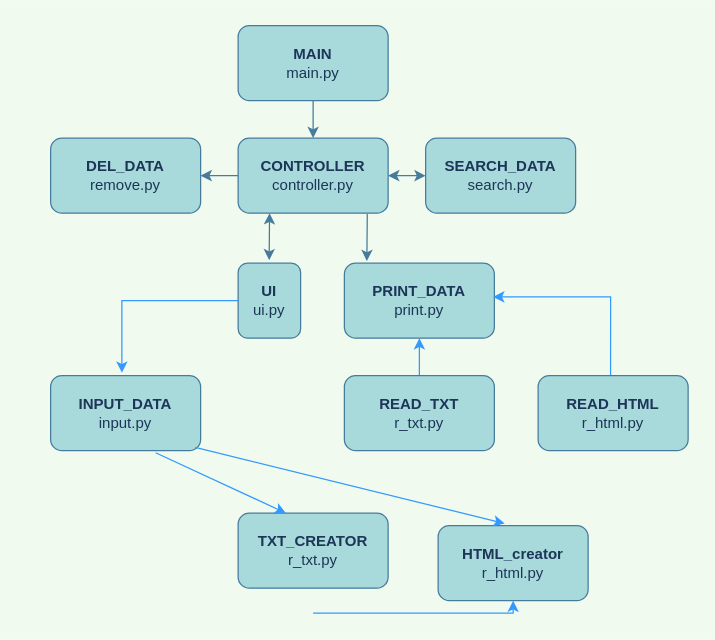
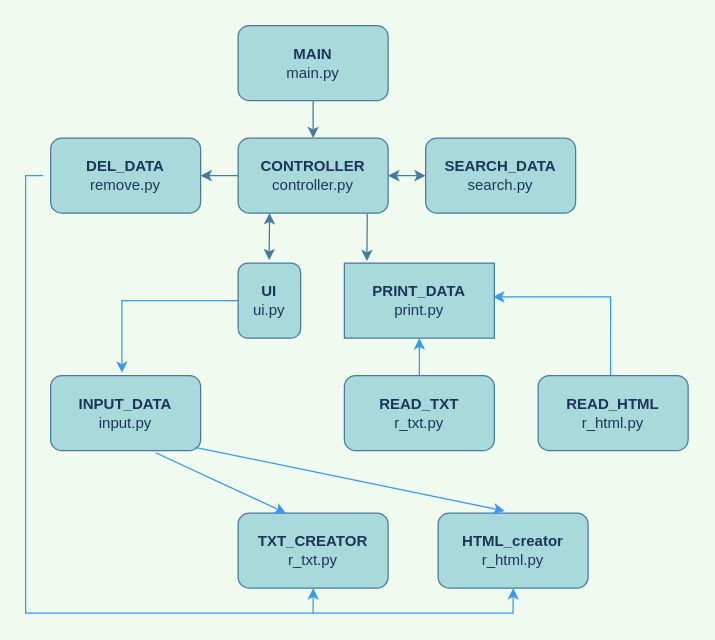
(419, 301) -> (419, 301)
none -> (26, 538)
(513, 563) -> (513, 551)
